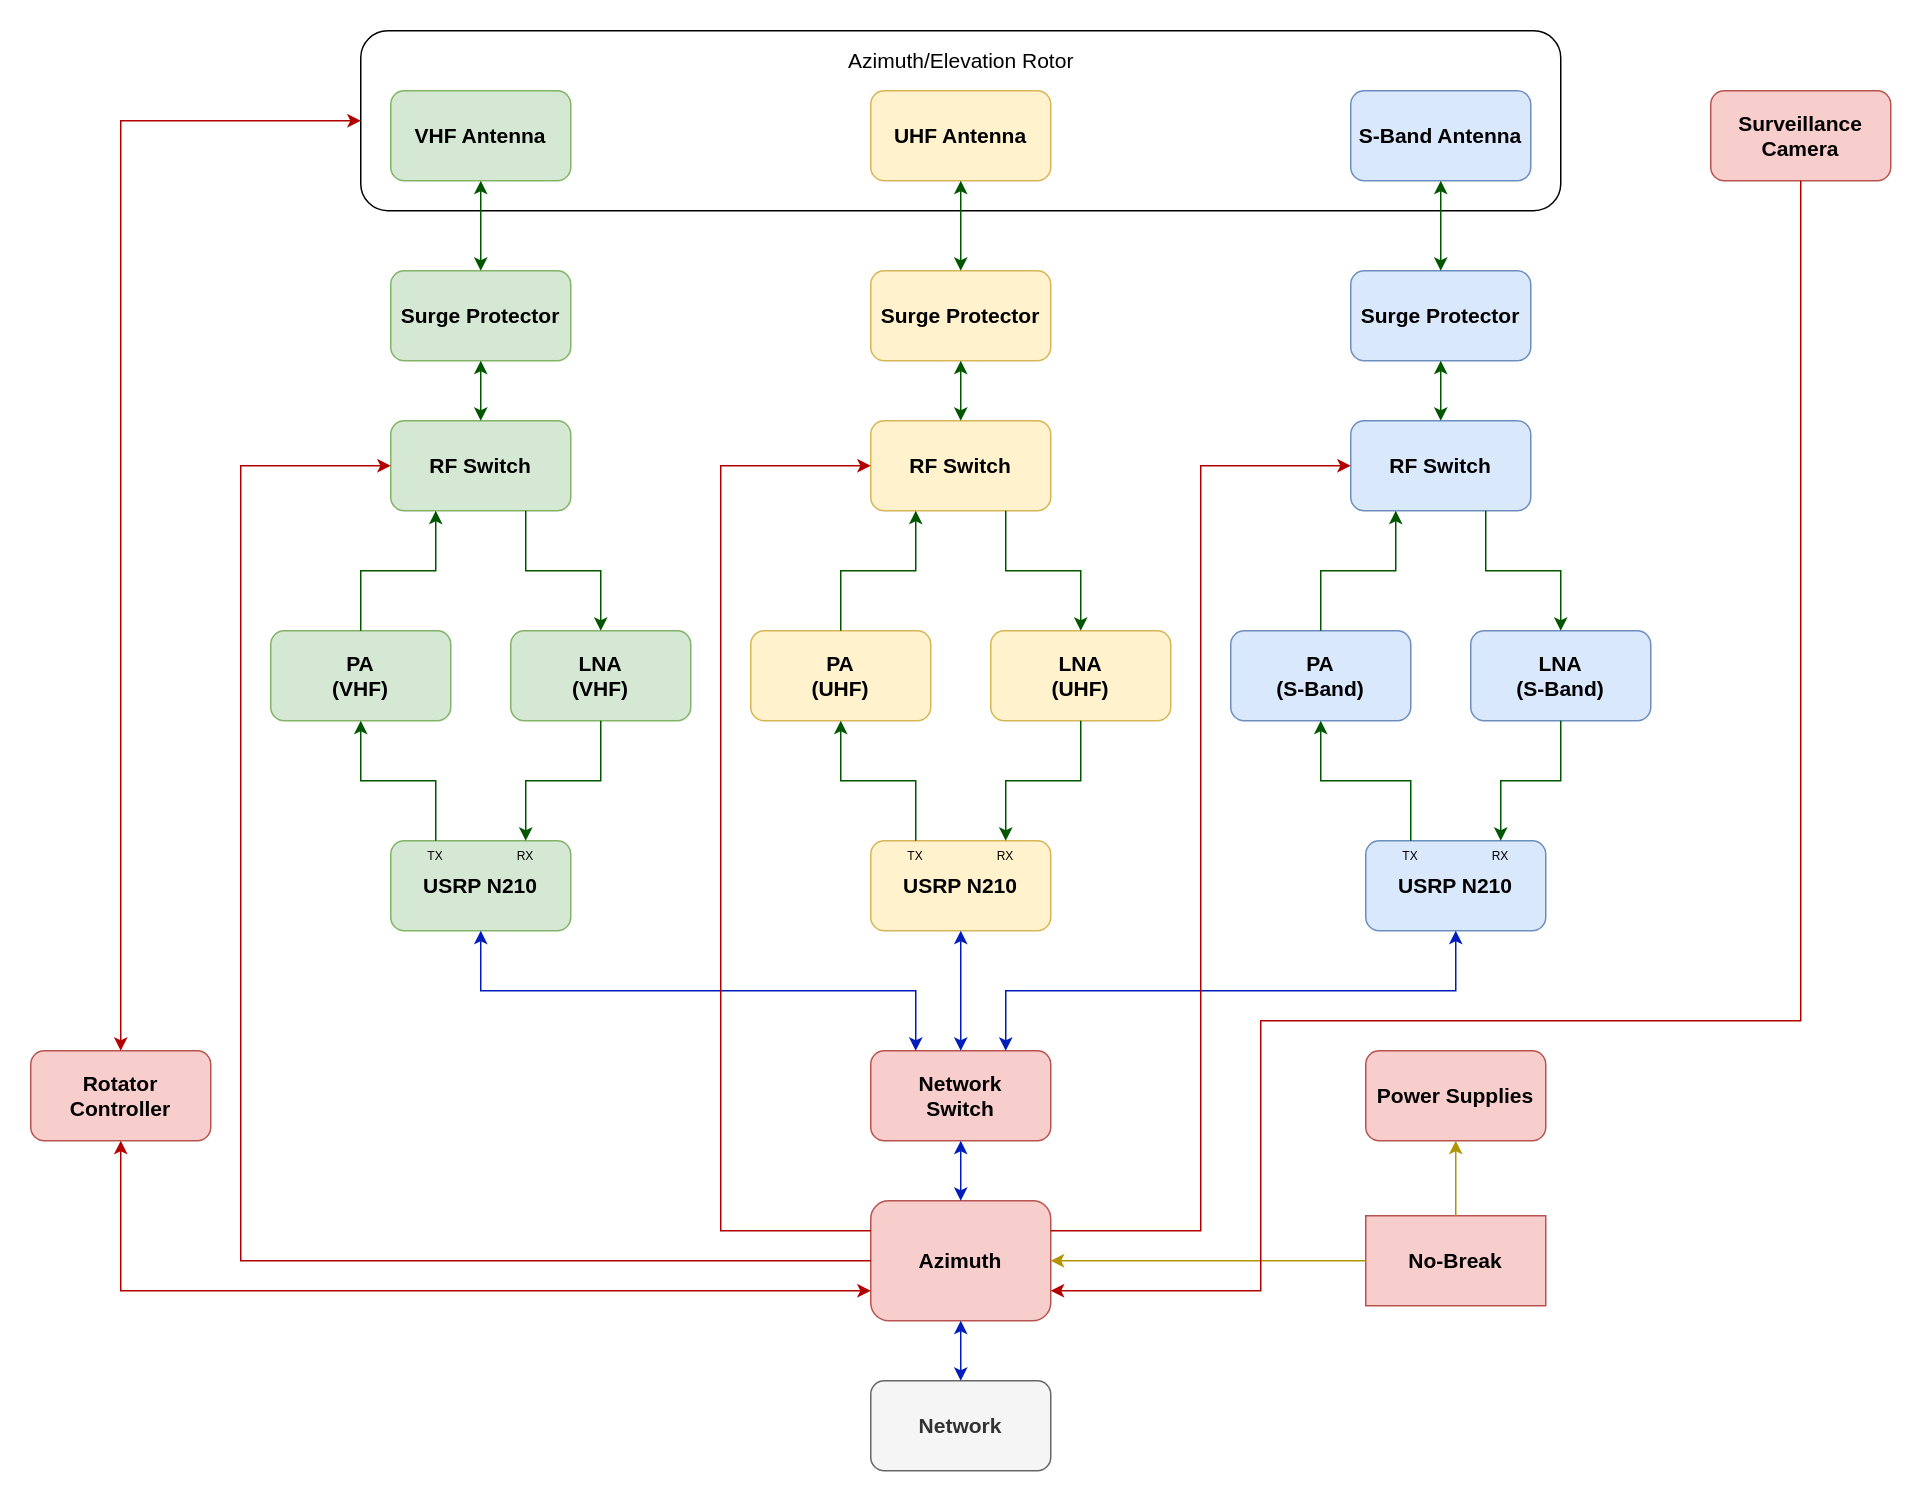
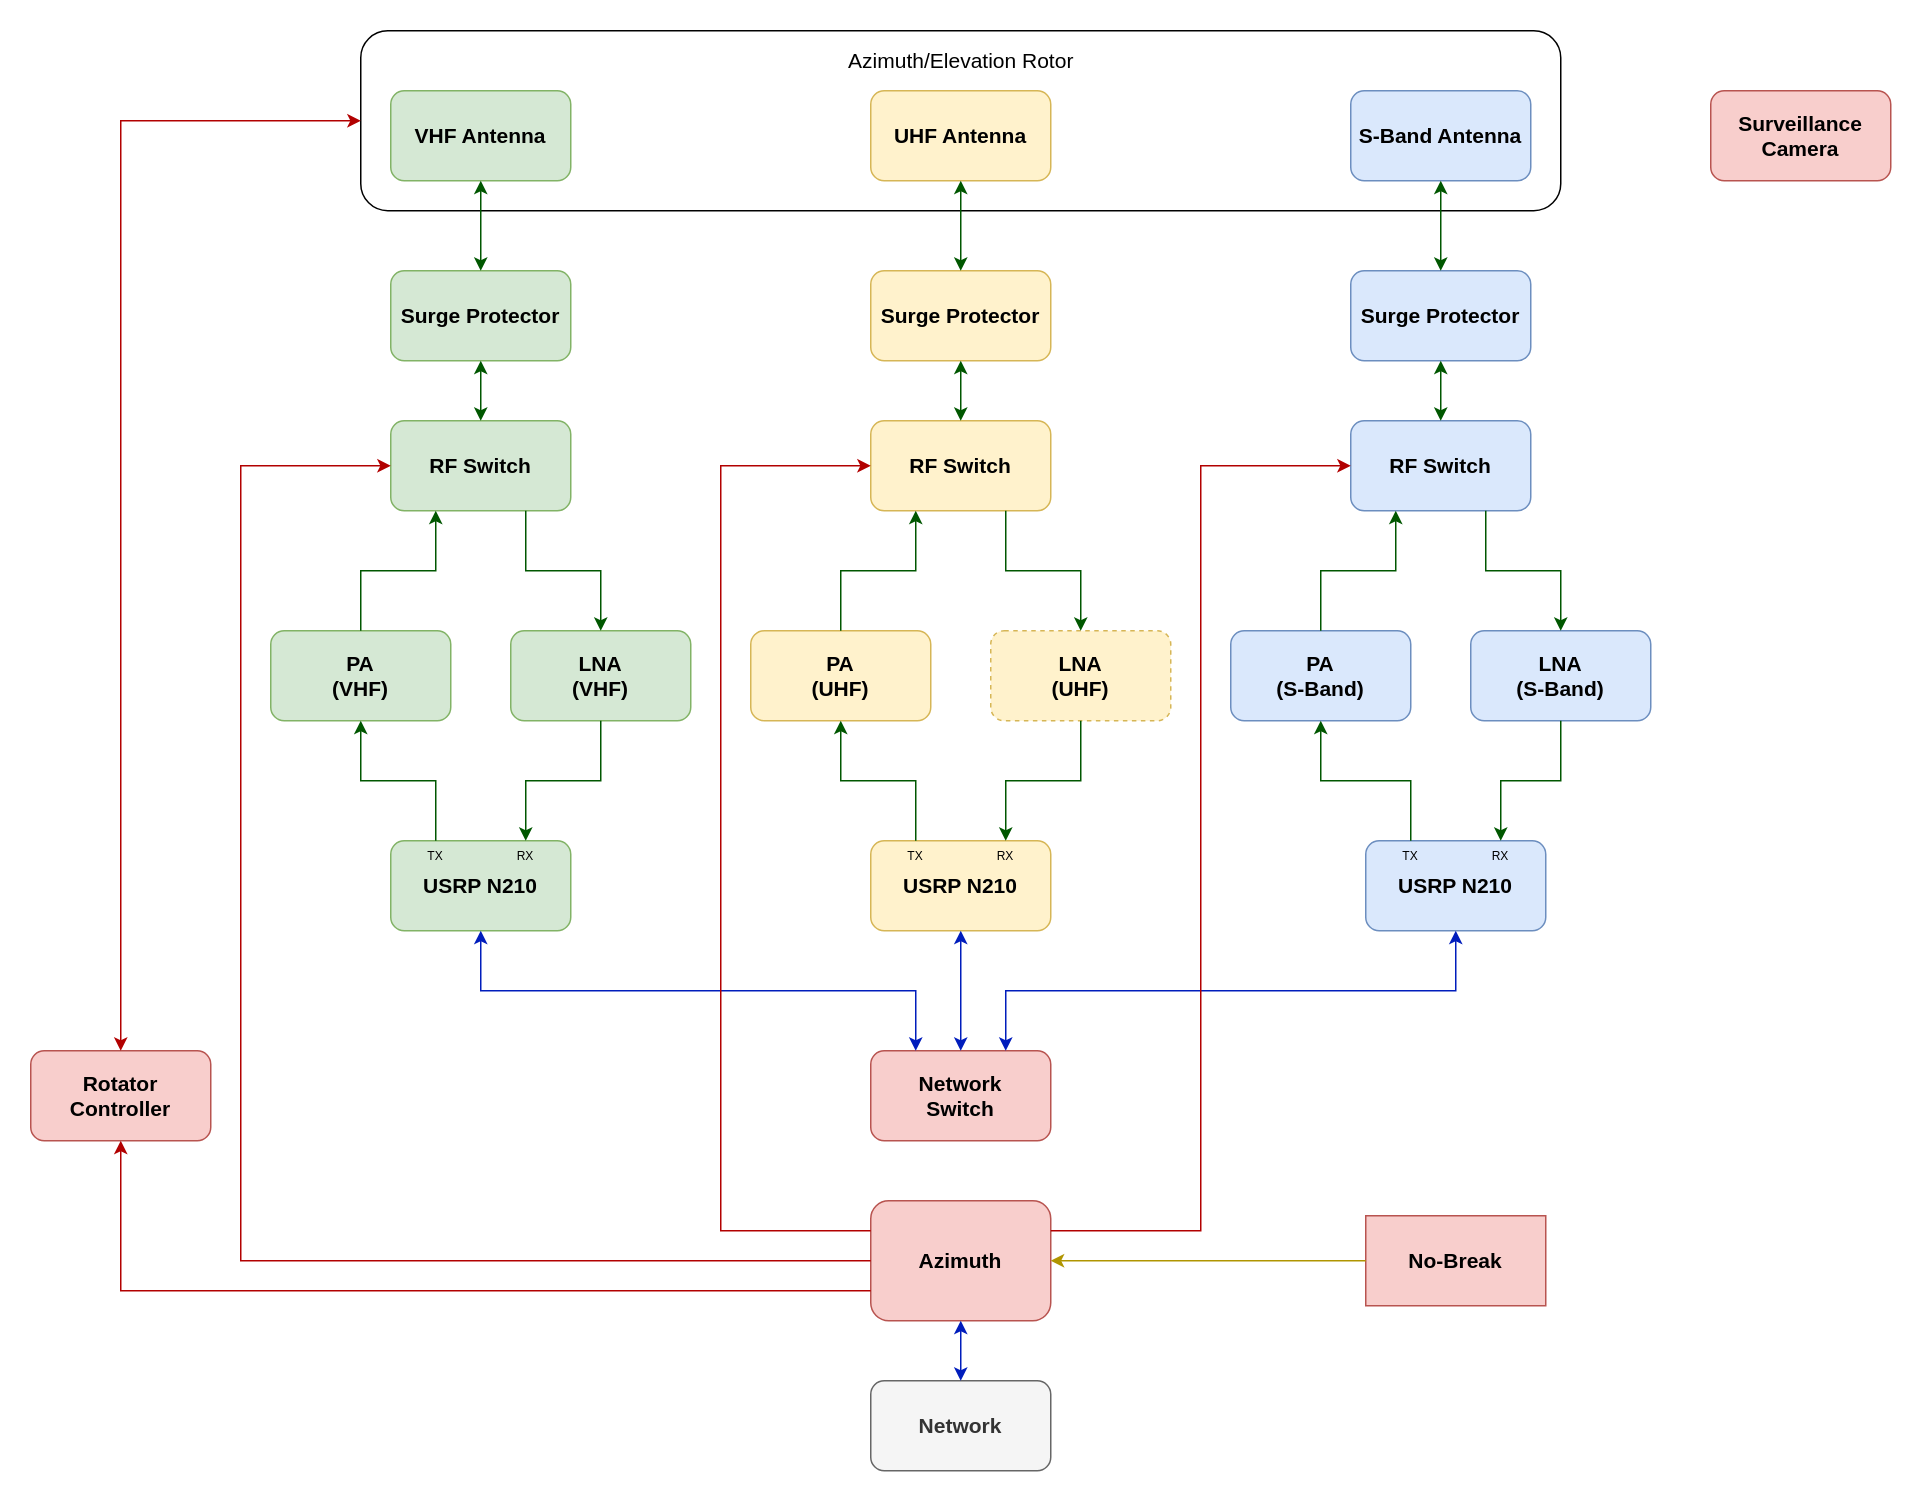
(1081, 676) -> (1081, 676)
(1716, 1021) -> none
(1456, 1096) -> none
(961, 1171) -> none
(1456, 1184) -> none
(859, 1291) -> (863, 1291)
